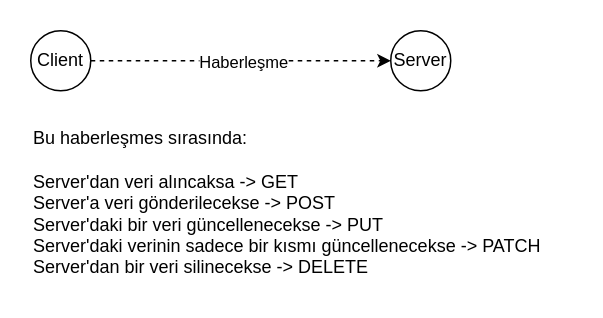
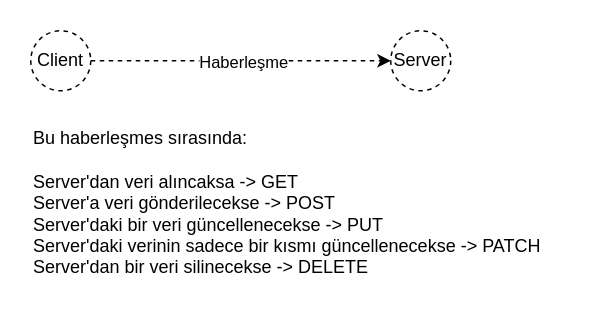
(61, 61) -> (61, 61)
(421, 61) -> (421, 61)
